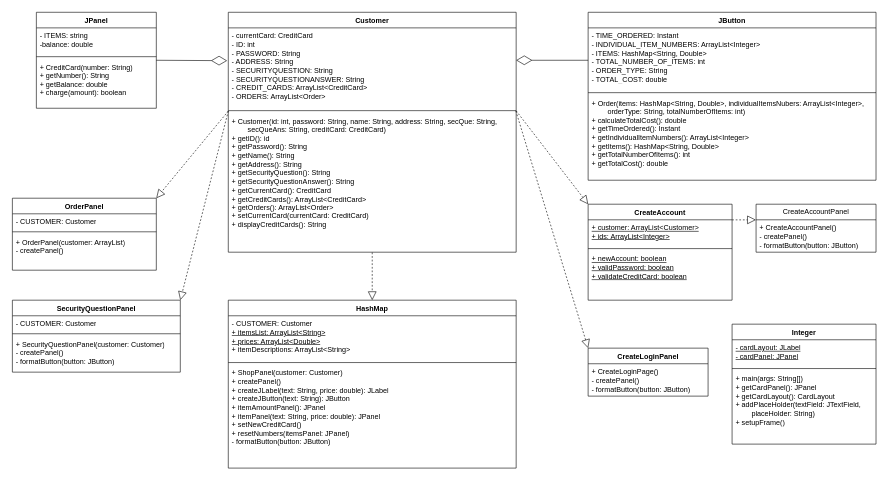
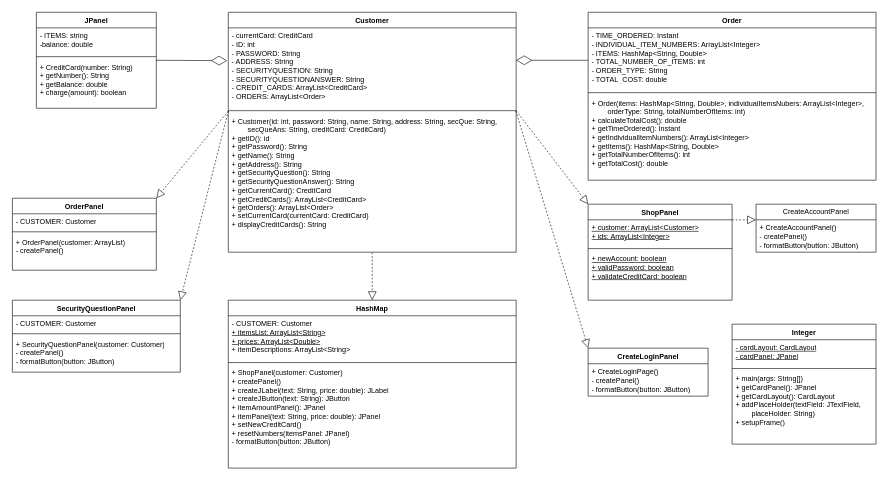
(732, 21) -> (732, 21)
(660, 213) -> (660, 213)
(772, 353) -> (781, 353)
